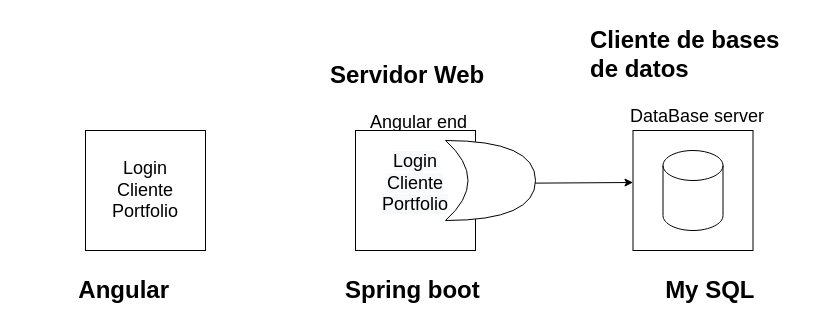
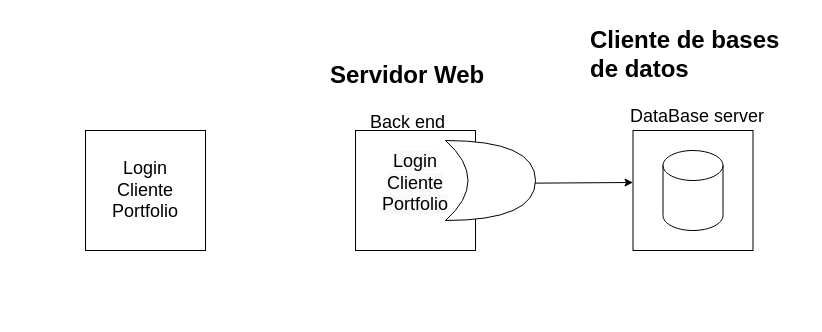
(410, 53) -> (402, 53)
(403, 291) -> none
